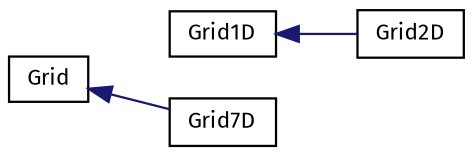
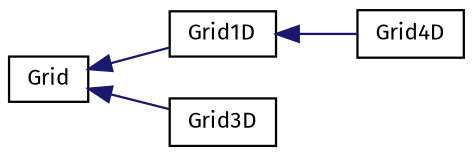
(411, 34) -> (411, 34)
none -> (140, 55)
(223, 122) -> (223, 122)
